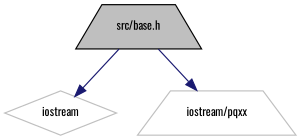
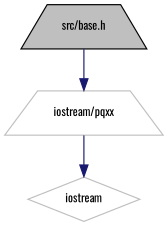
(101, 68) -> (84, 150)
